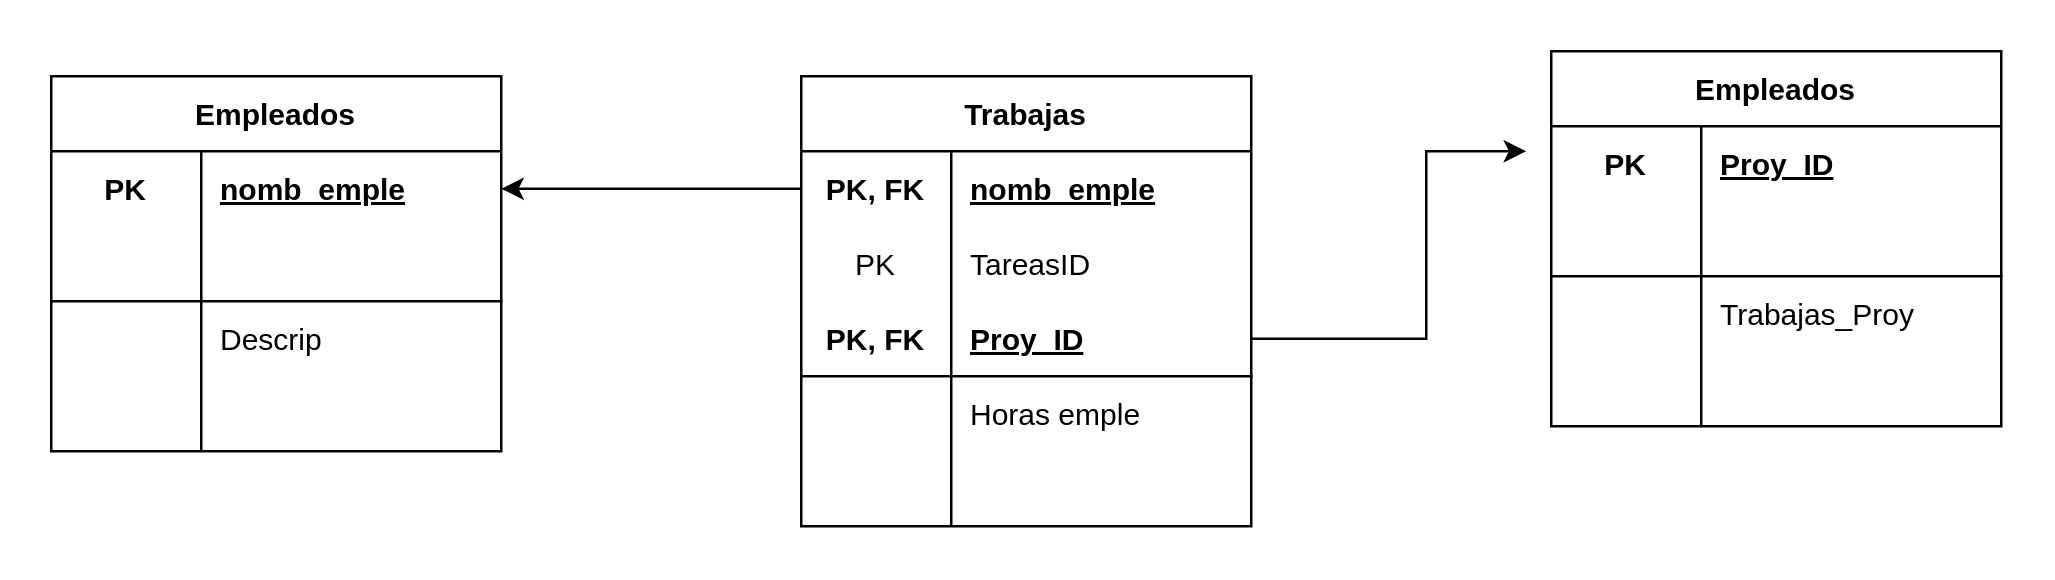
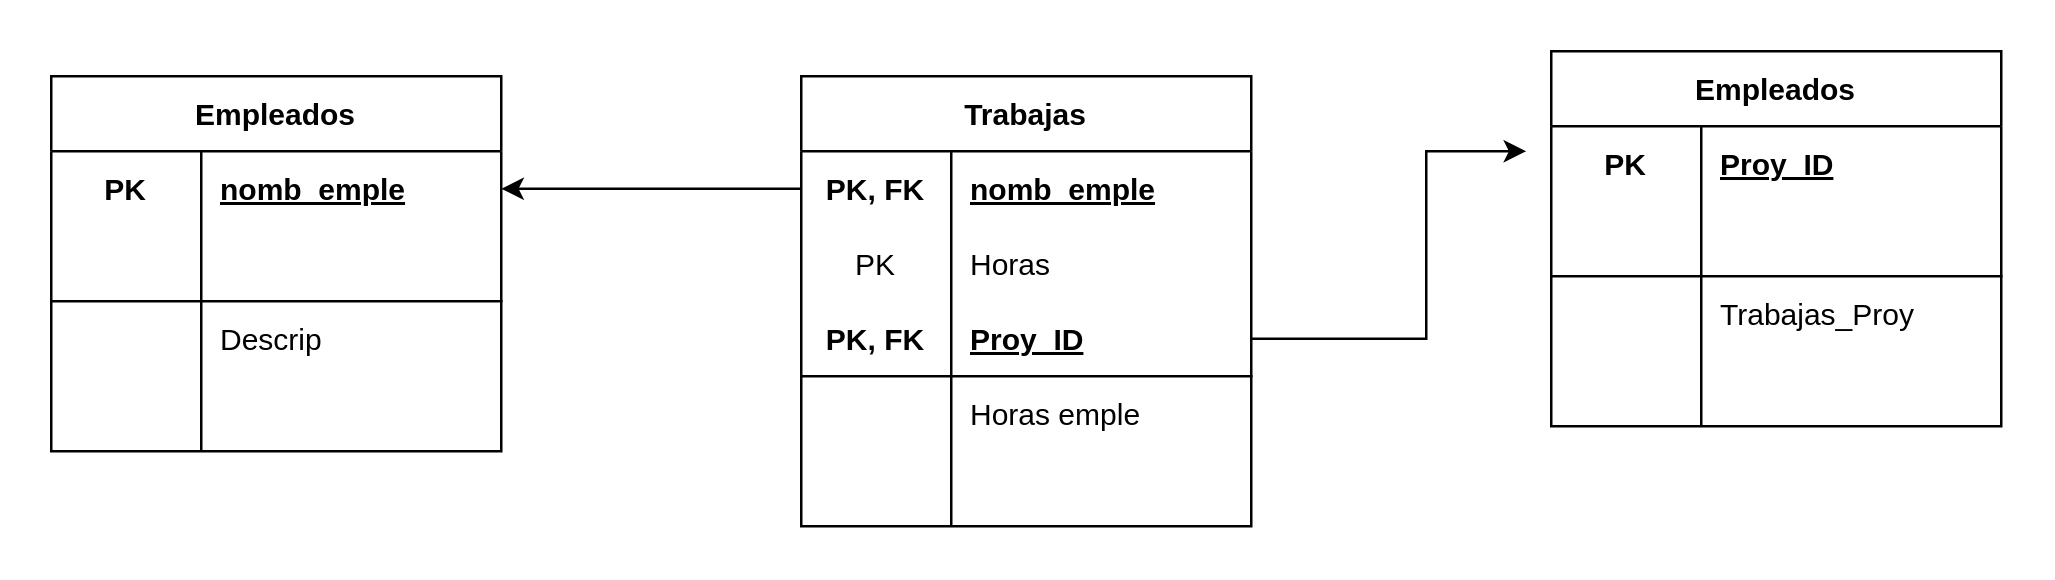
(1037, 265) -> (1012, 265)
